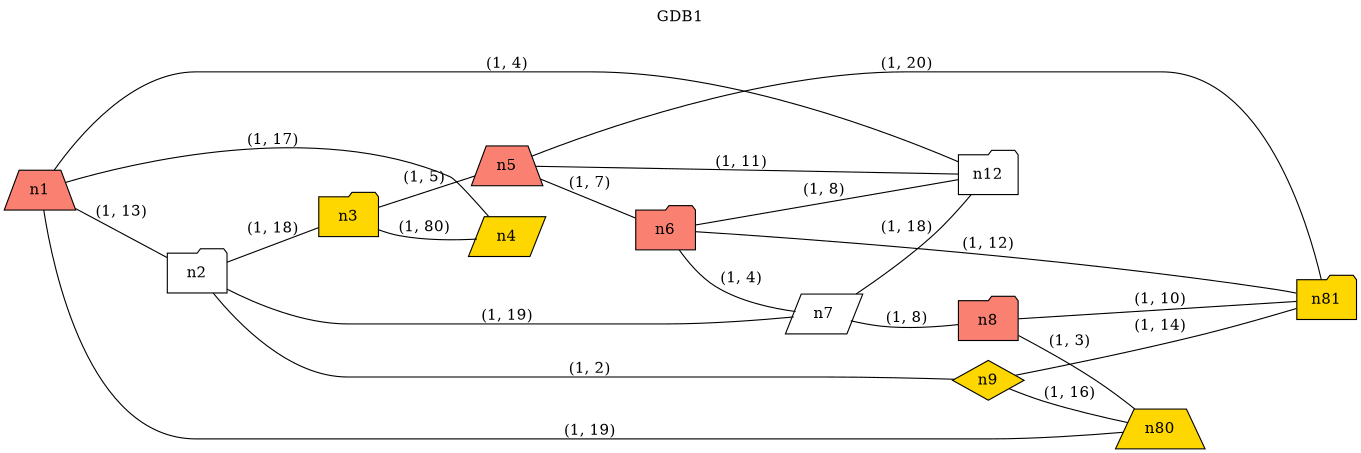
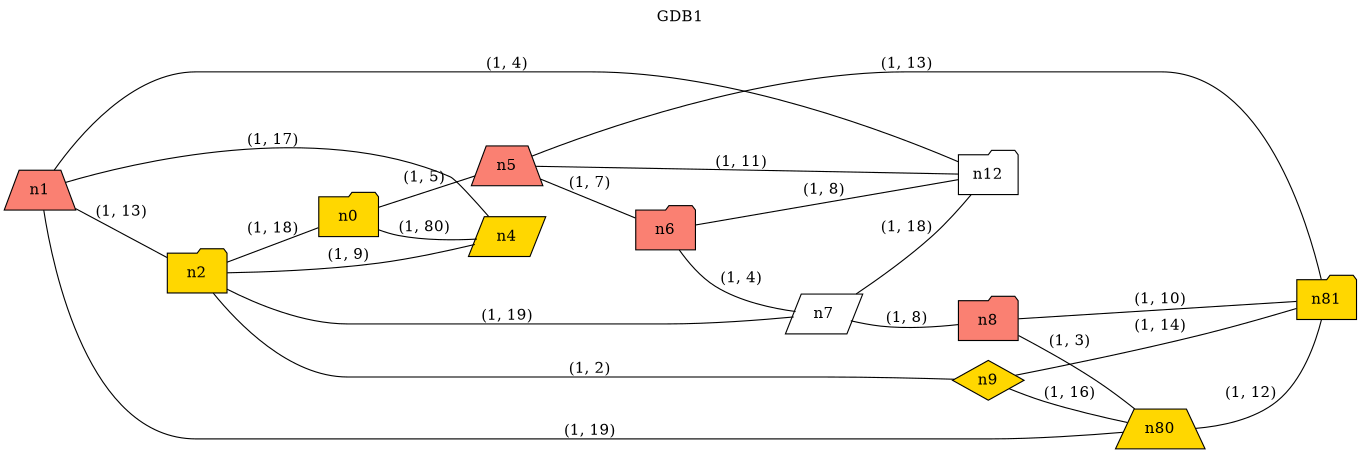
(907, 64) -> (907, 64)
(349, 217) -> (349, 217)
(997, 256) -> (1280, 399)
none -> (352, 266)
(197, 273) -> (197, 273)
